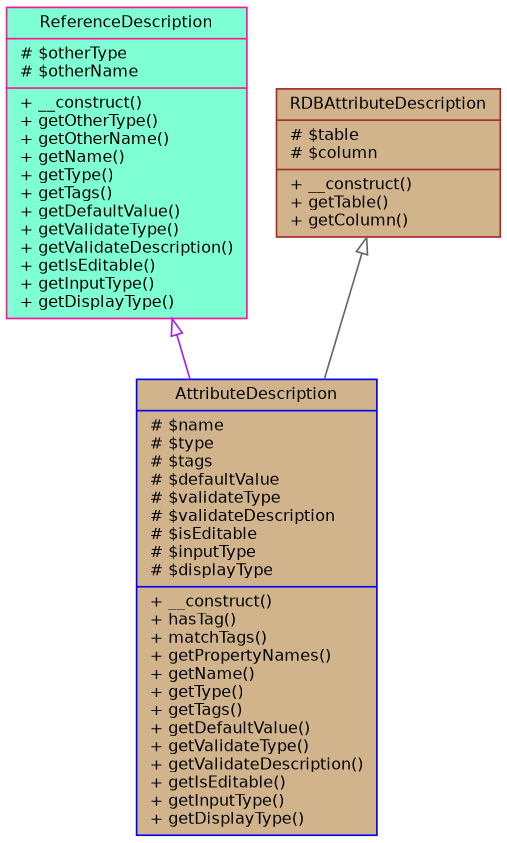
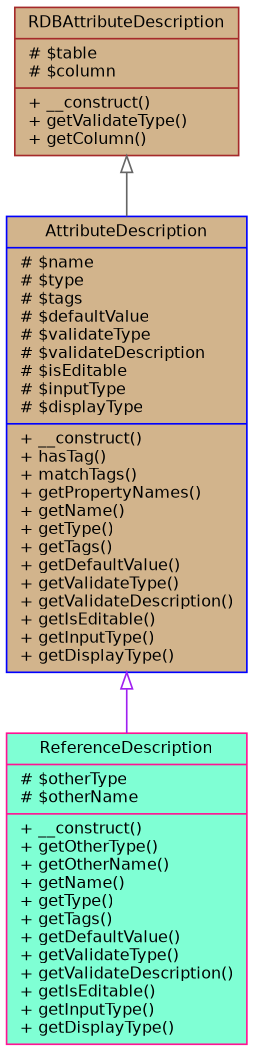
(340, 202) -> (108, 121)
(183, 357) -> (127, 711)
